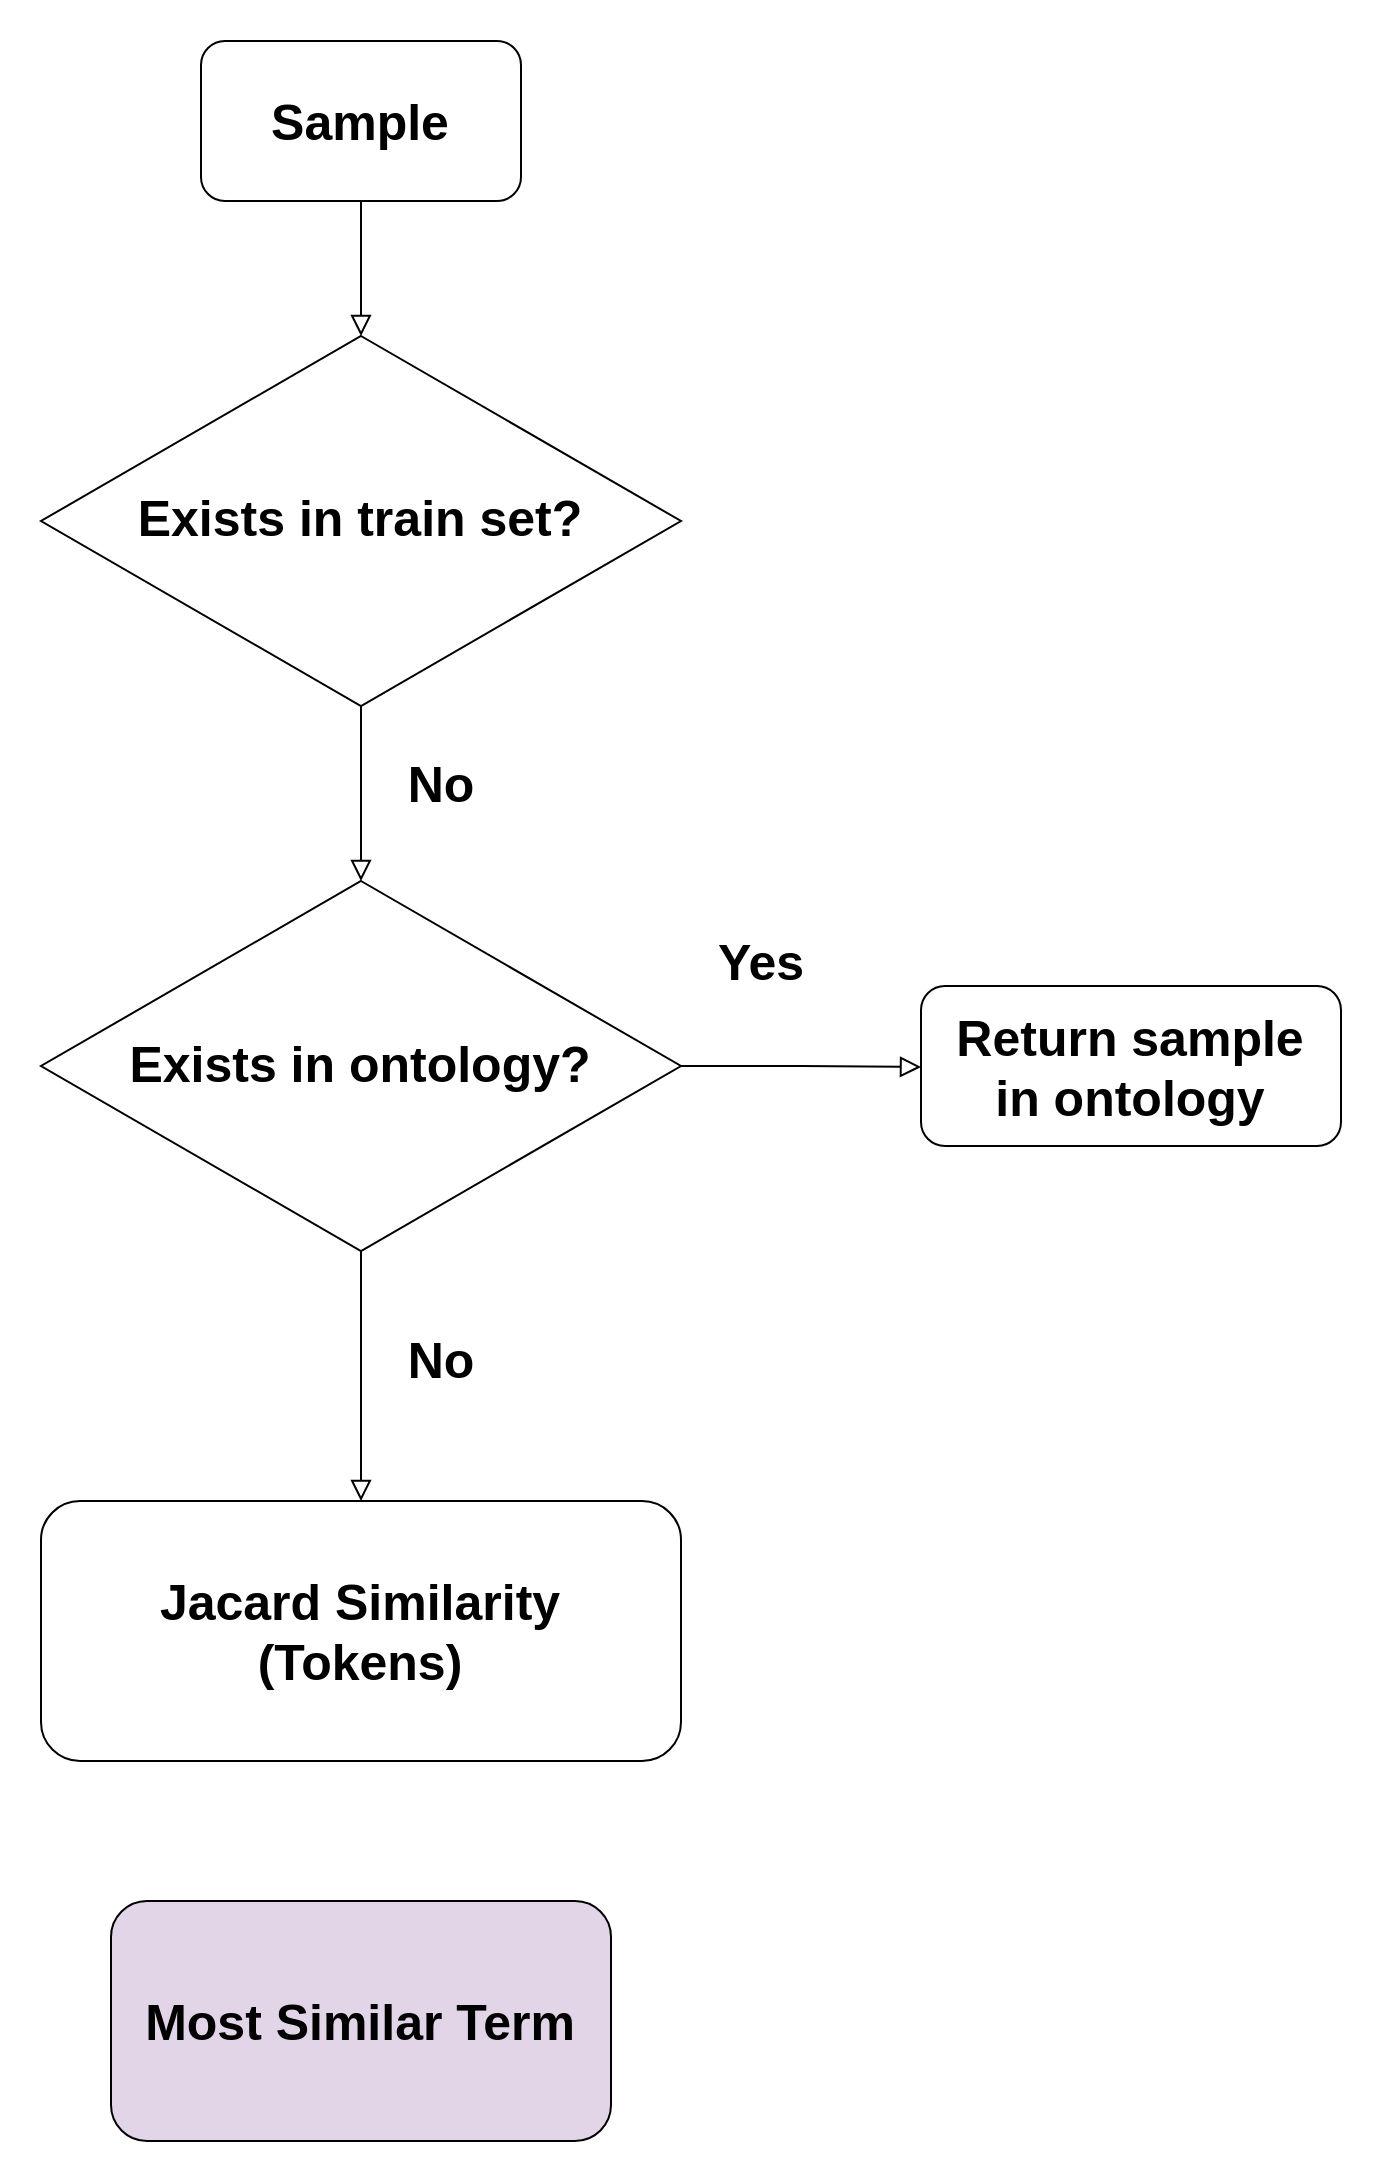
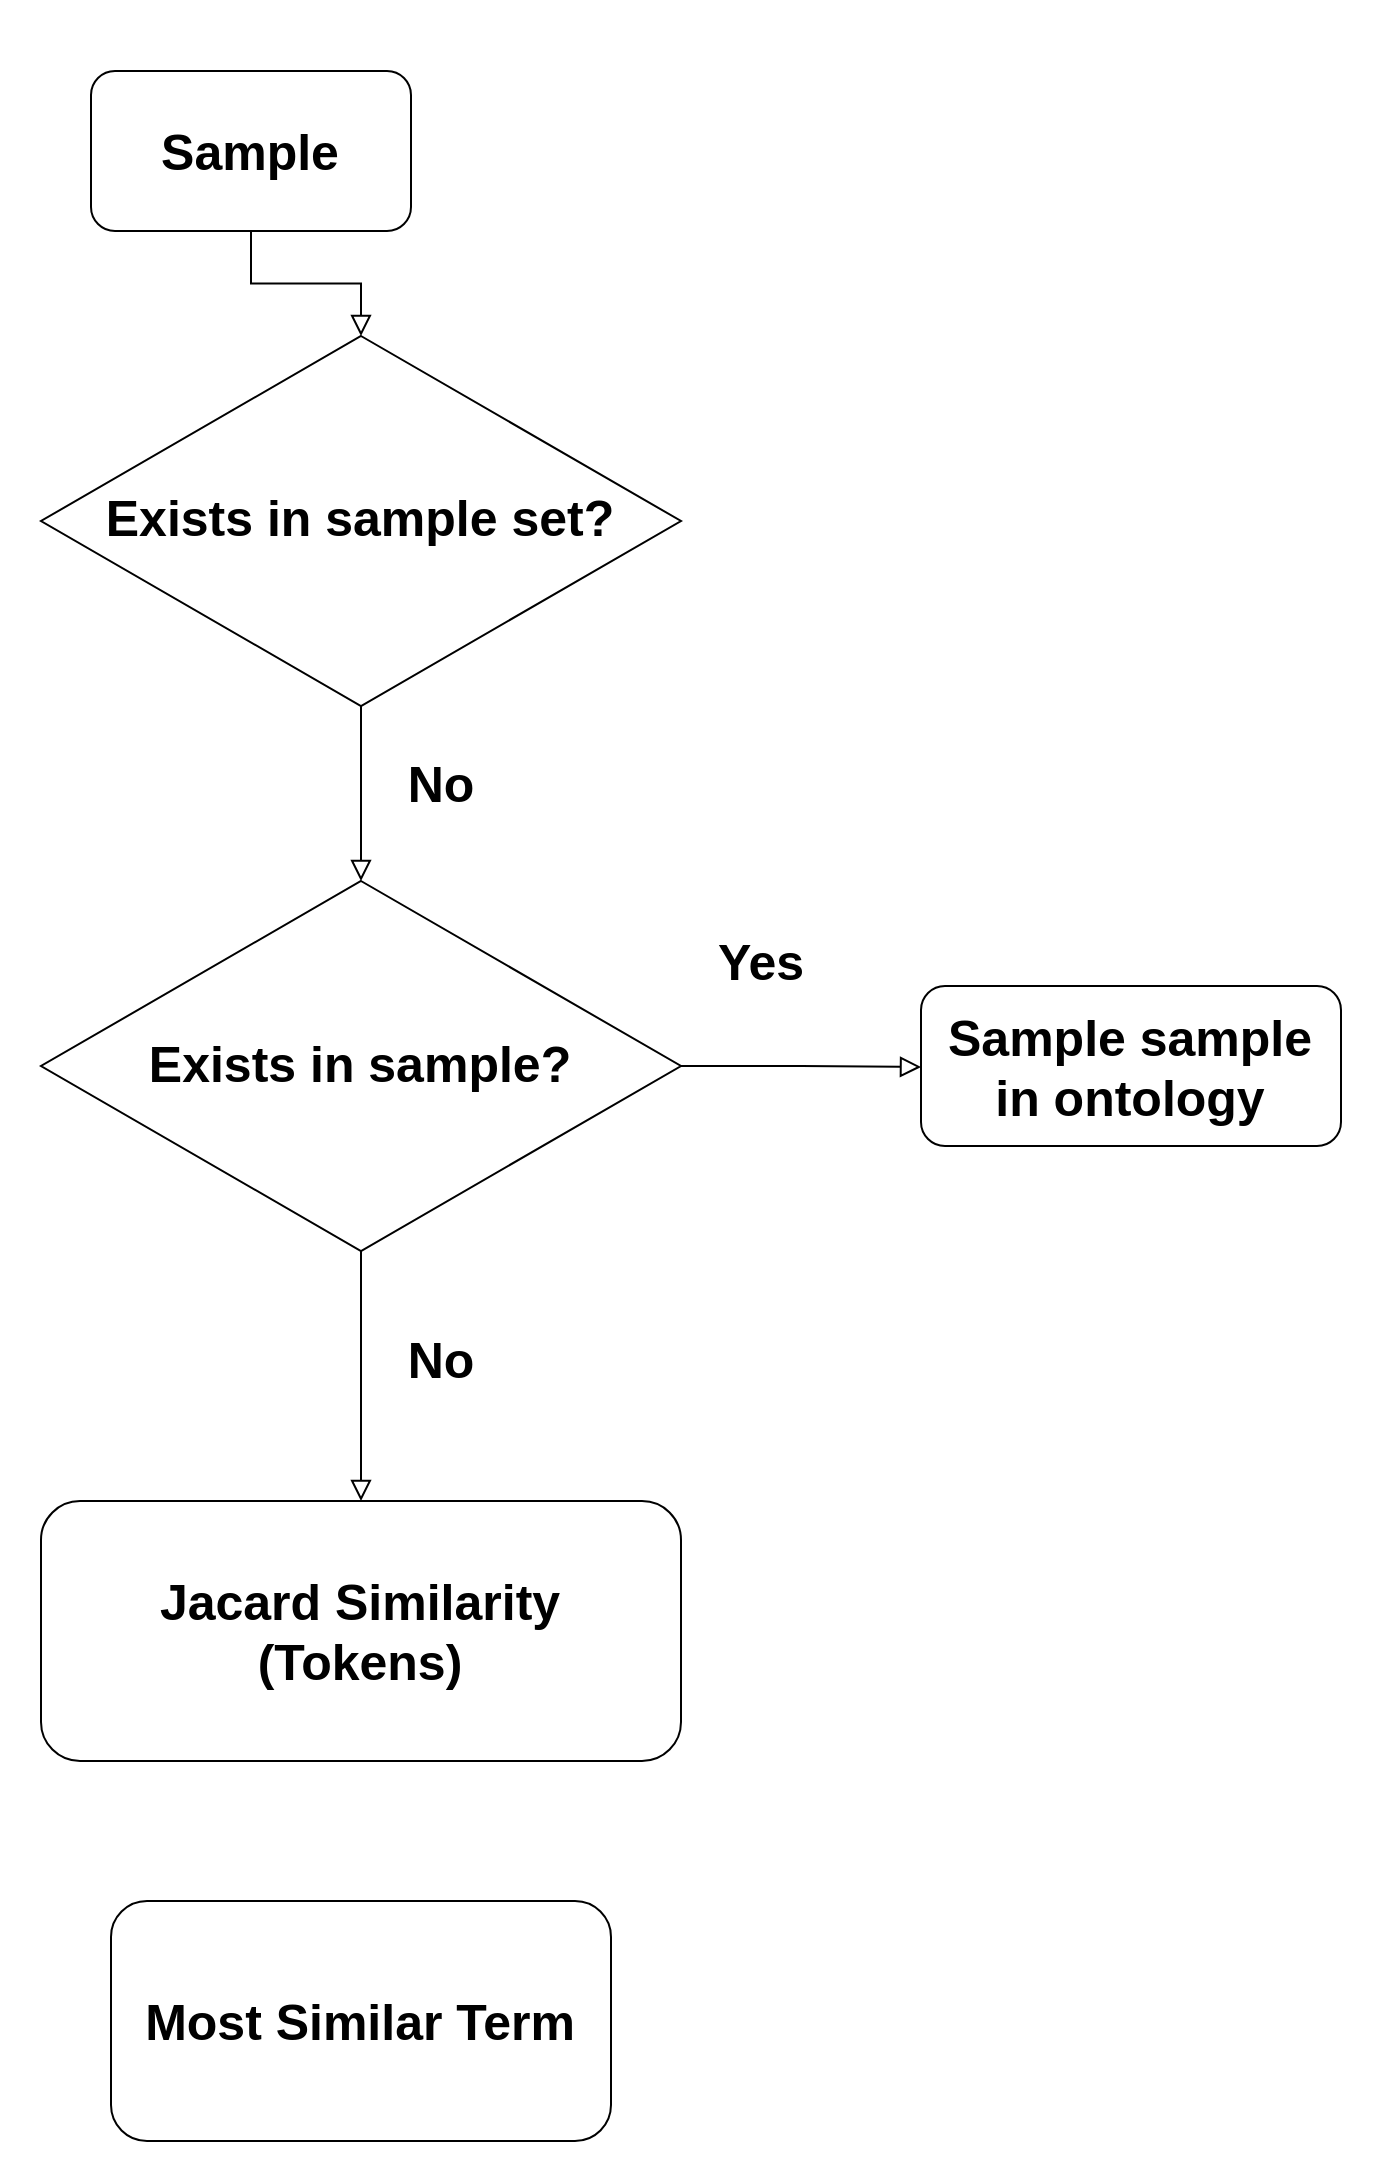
(361, 121) -> (251, 151)
(361, 517) -> (361, 517)
(361, 1063) -> (361, 1063)
(1131, 1067) -> (1131, 1067)
(361, 2021) -> (361, 2021)
